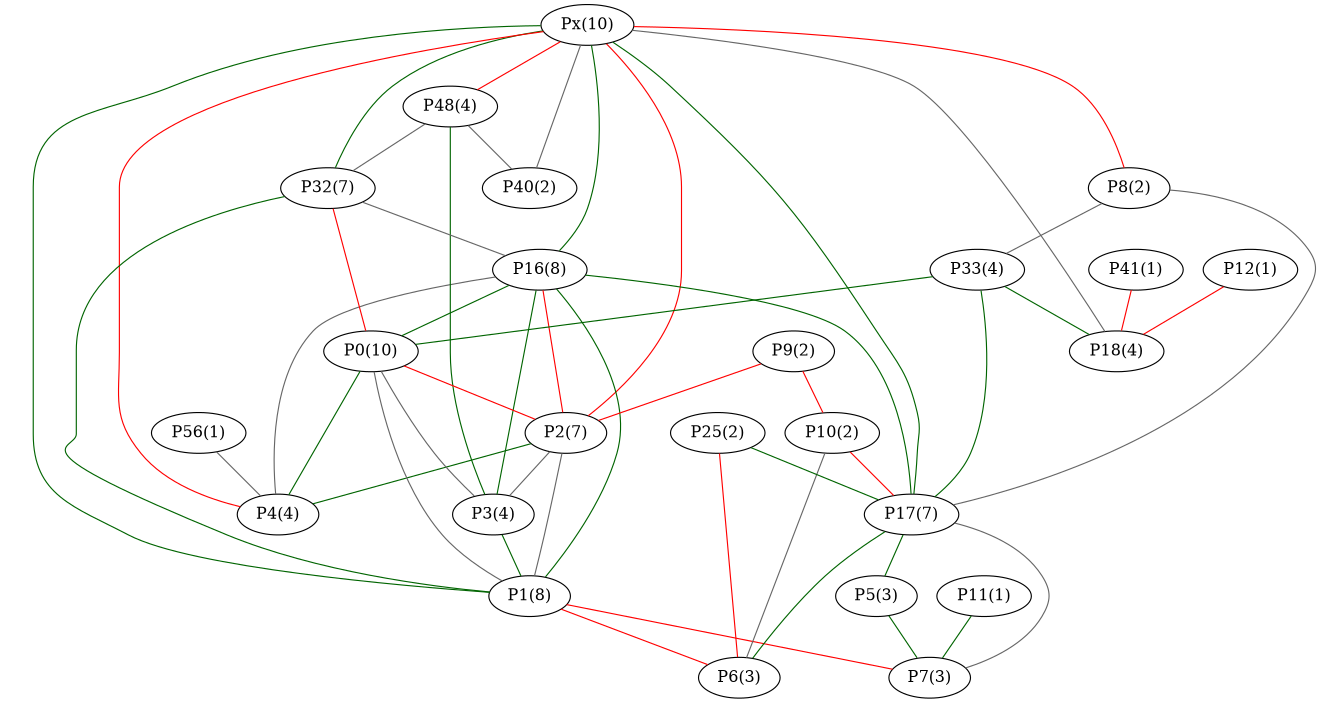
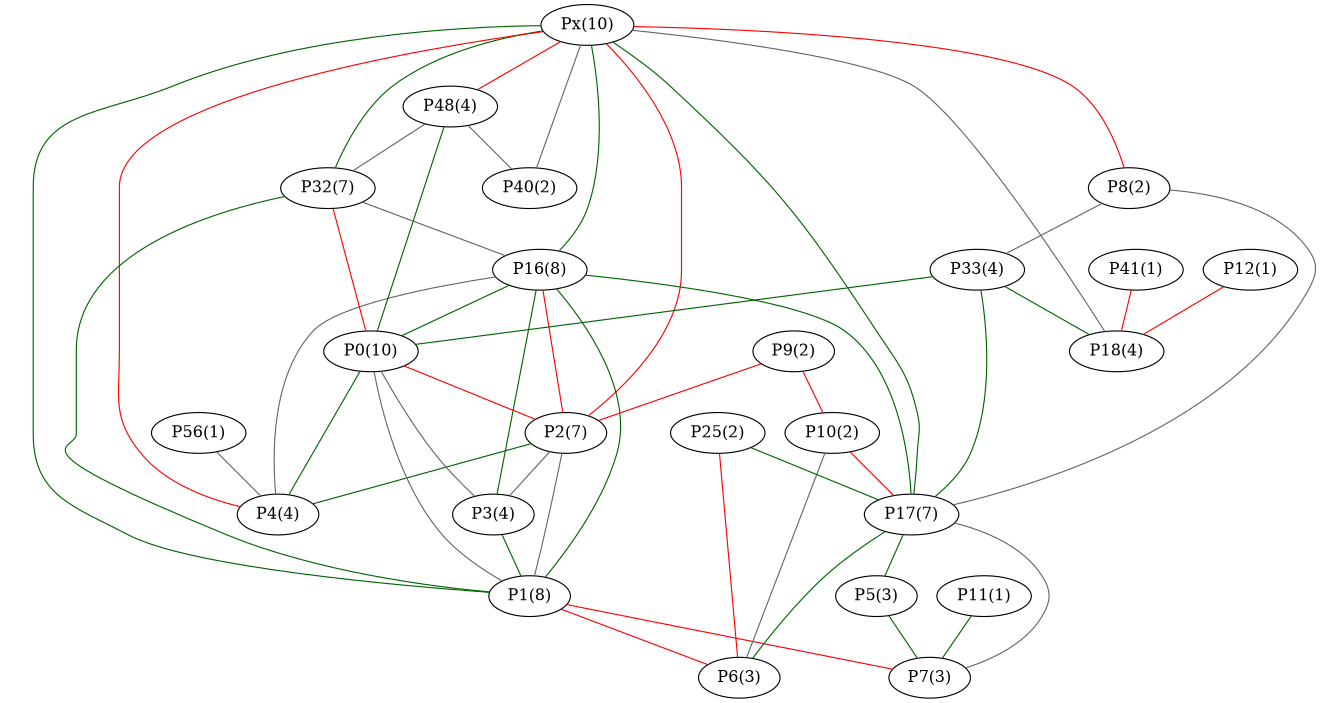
(450, 304) -> (411, 229)
